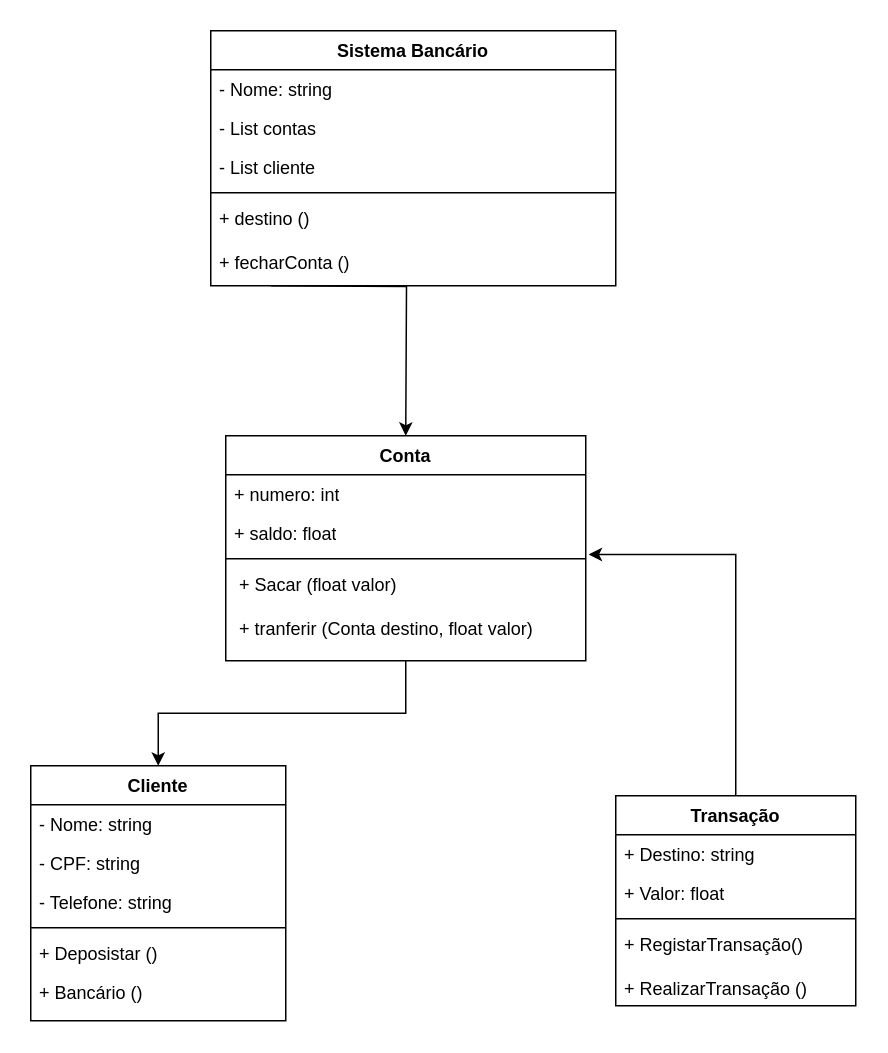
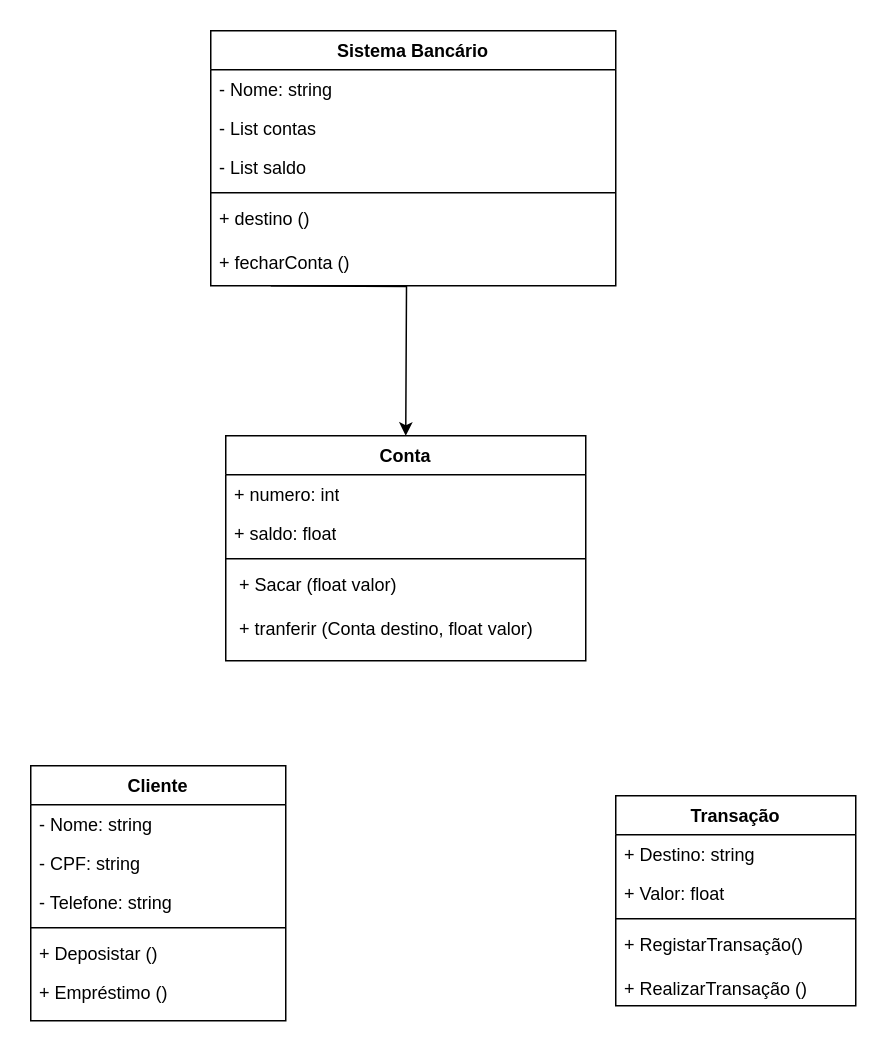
(279, 169) -> (271, 169)
(736, 607) -> none
(287, 713) -> none
(98, 994) -> (108, 994)
